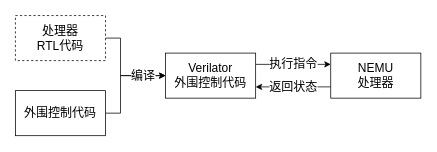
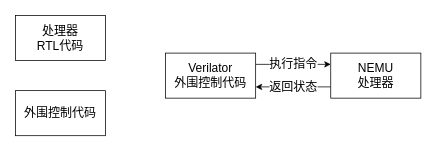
(60, 38) -> (60, 38)
(120, 54) -> none
(120, 97) -> none
